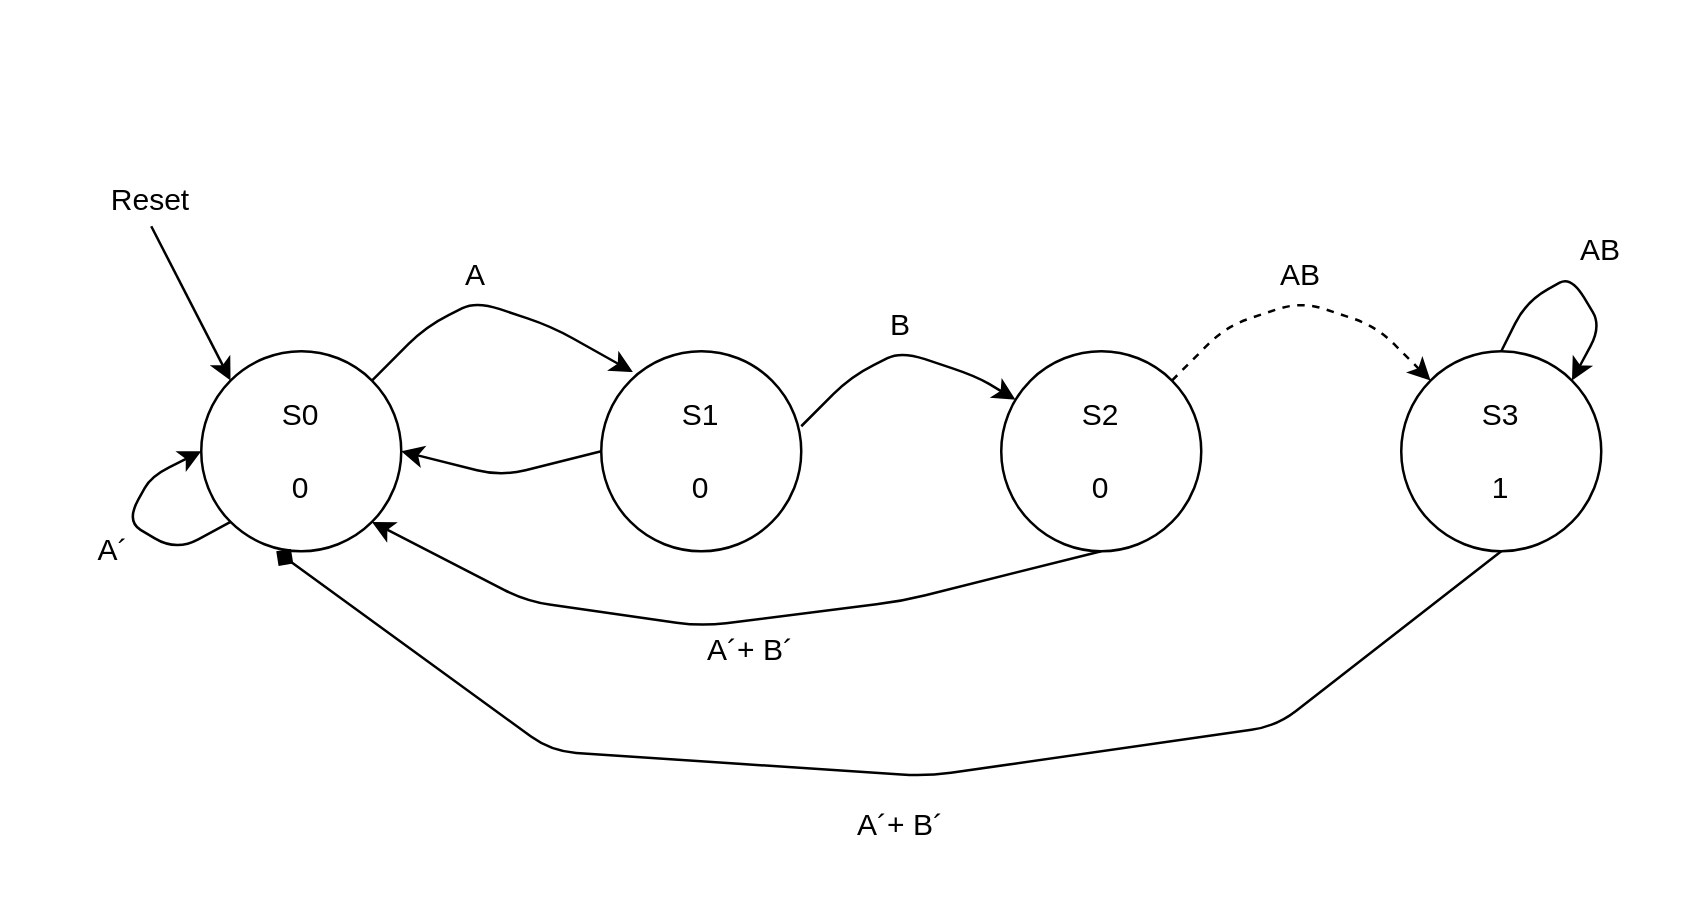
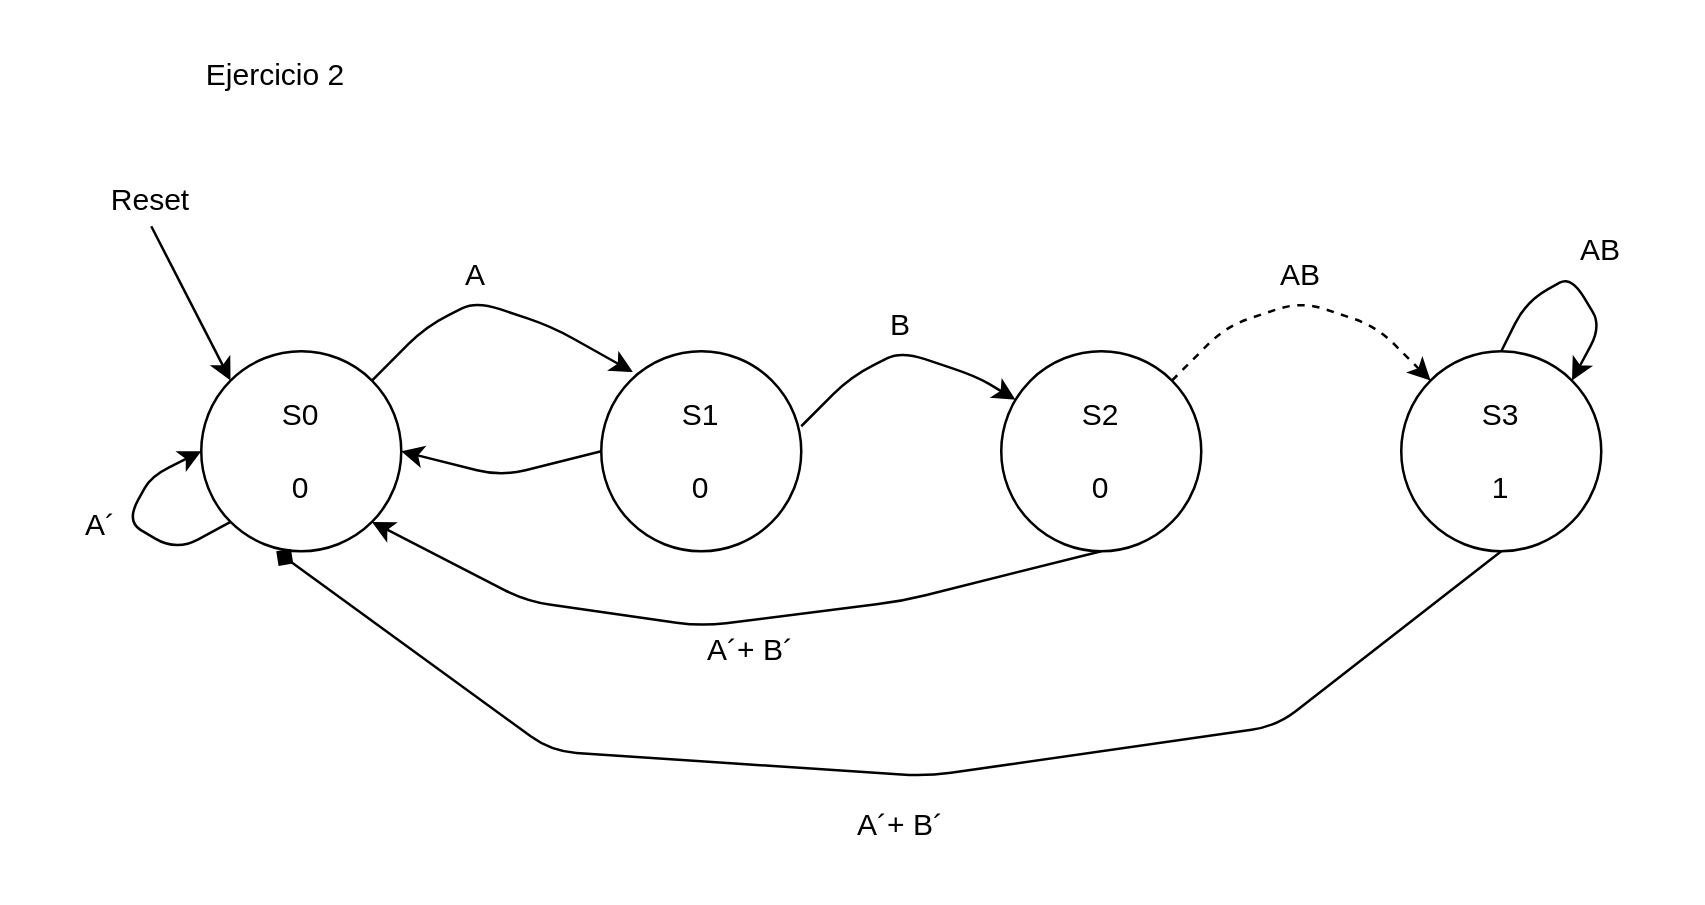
none -> (276, 76)
(114, 551) -> (101, 526)
